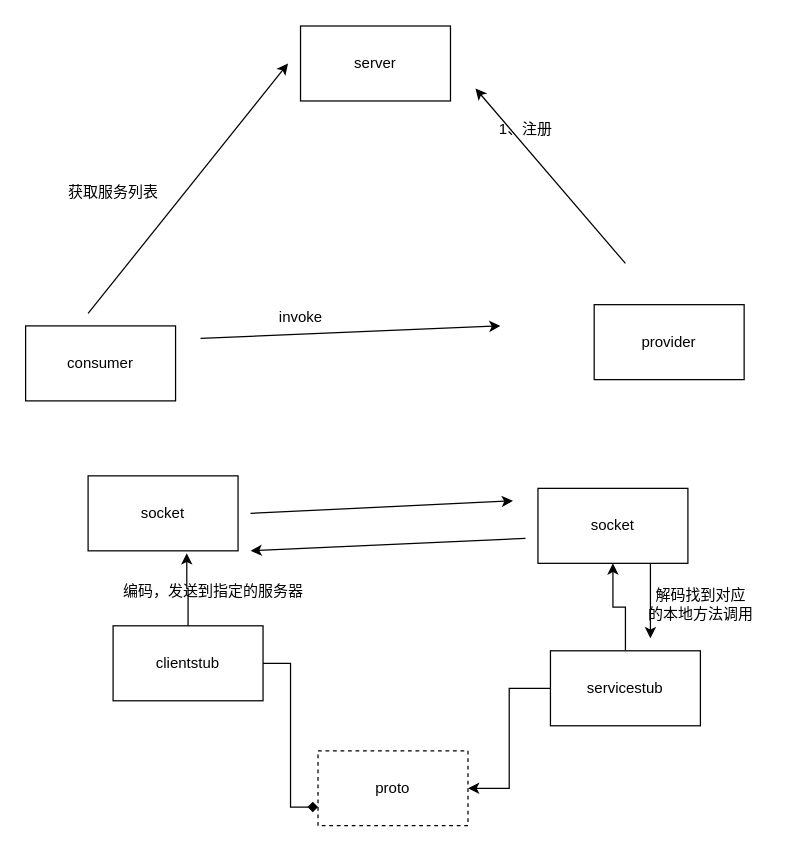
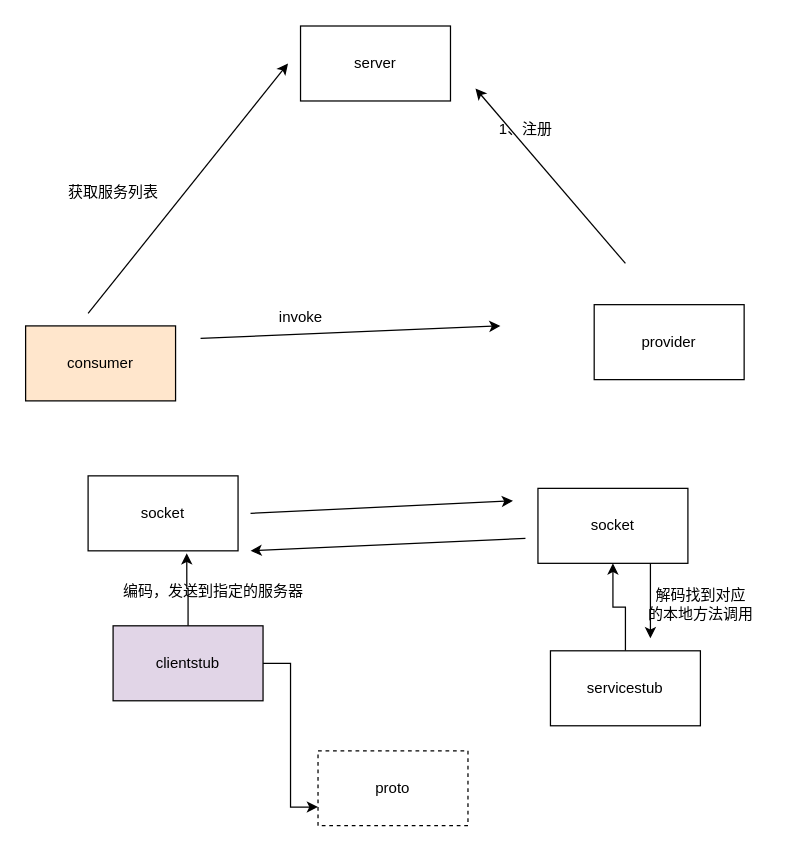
(101, 363) -> (101, 363)
(188, 663) -> (188, 663)
(509, 734) -> none
(307, 807) -> (308, 807)
